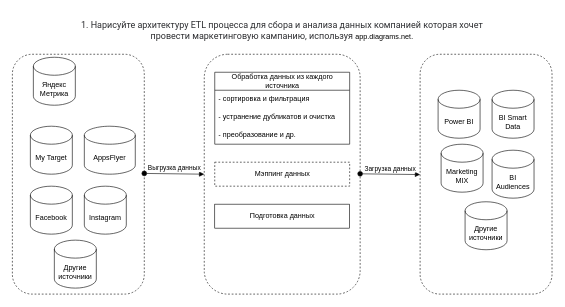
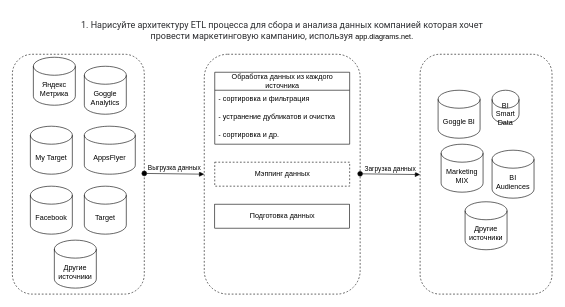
none -> (105, 90)
(513, 114) -> (506, 107)
(459, 122) -> (459, 122)
(259, 135) -> (251, 135)
(105, 218) -> (105, 218)
